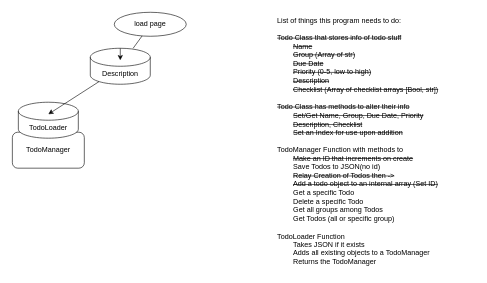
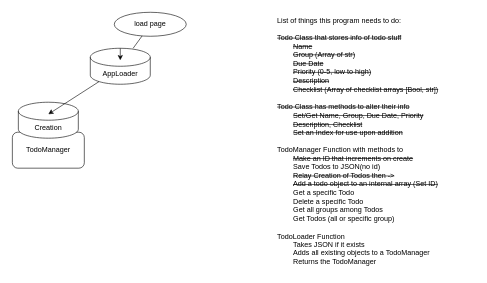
(120, 74) -> (120, 74)
(48, 128) -> (48, 128)
